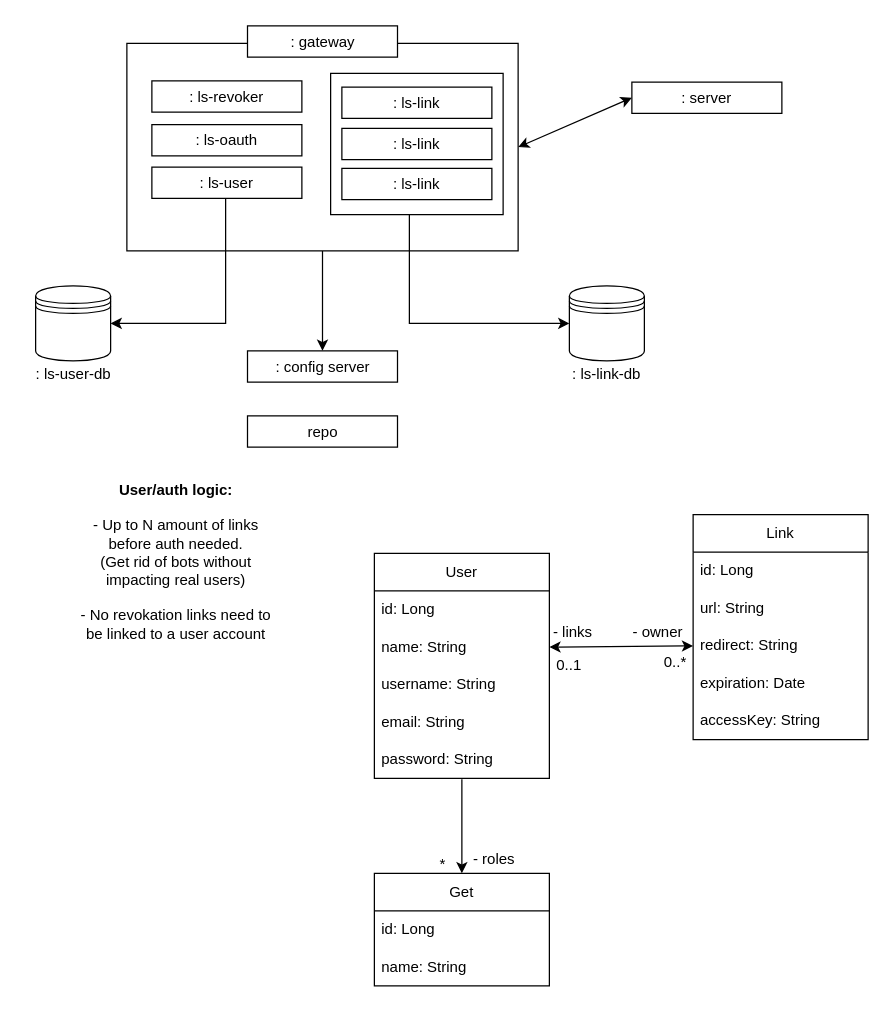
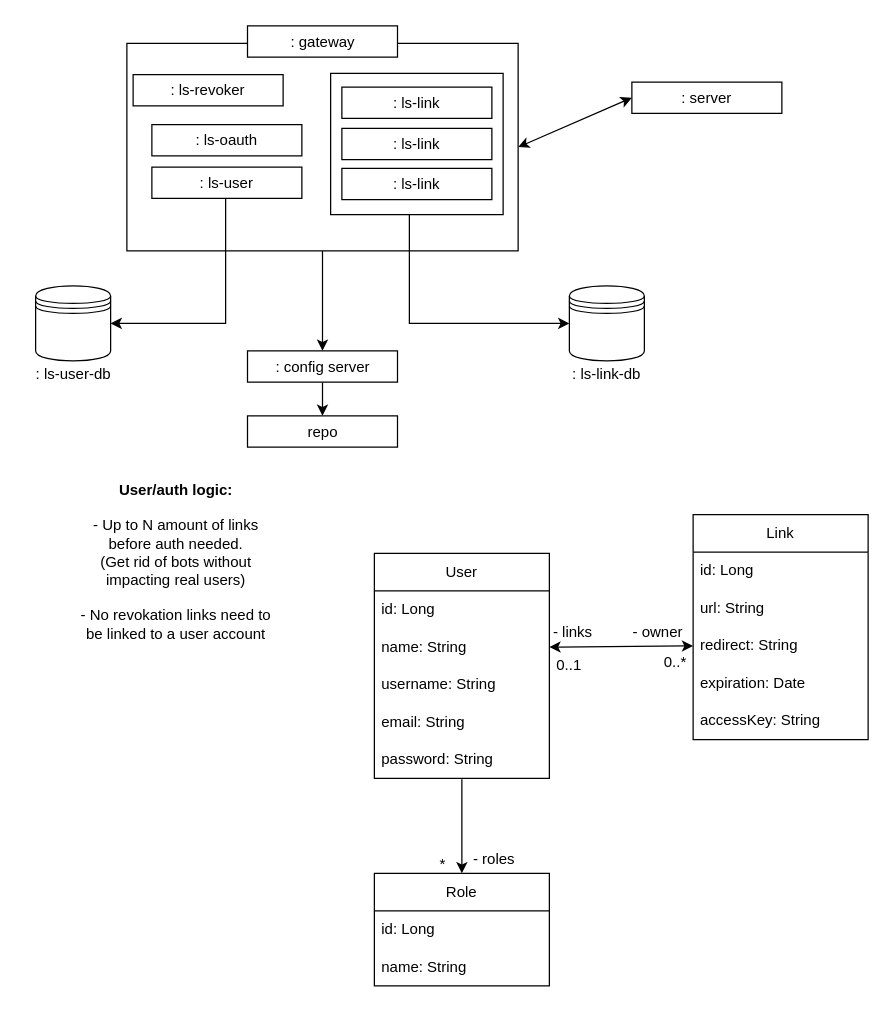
(227, 96) -> (208, 90)
none -> (323, 403)
(462, 892) -> (462, 892)
